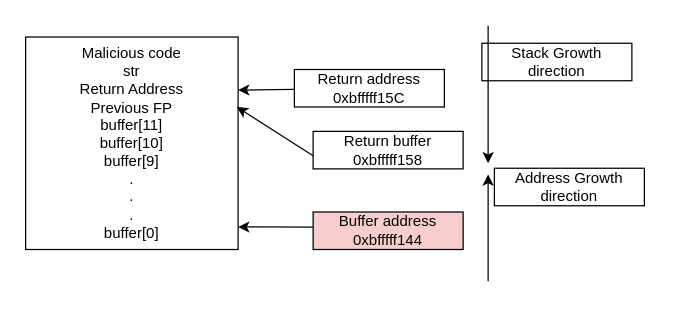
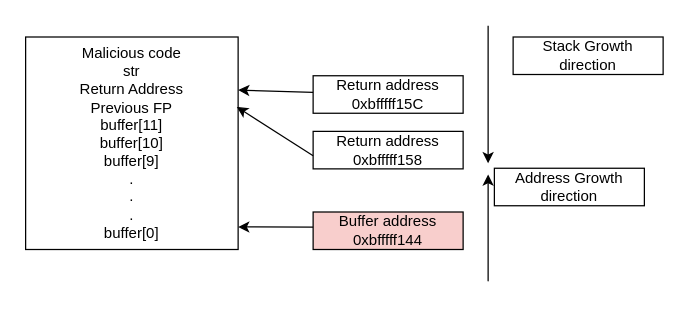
(557, 62) -> (588, 56)
(369, 88) -> (388, 94)
(388, 151) -> (388, 151)
